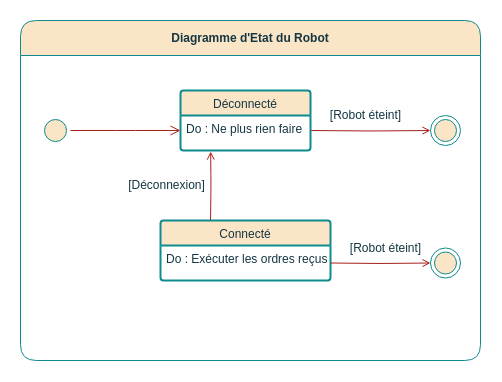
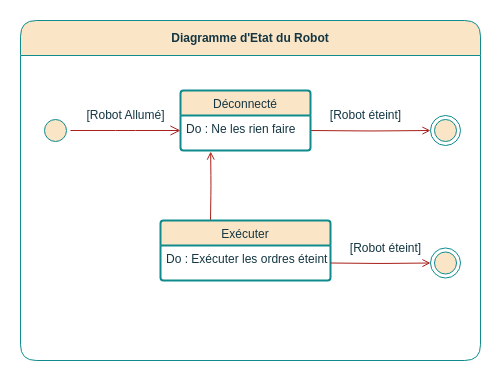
none -> (126, 116)
(250, 130) -> (246, 130)
(167, 186) -> none
(246, 234) -> (246, 234)
(256, 260) -> (258, 260)
